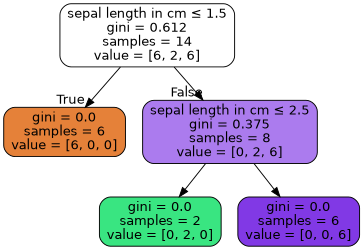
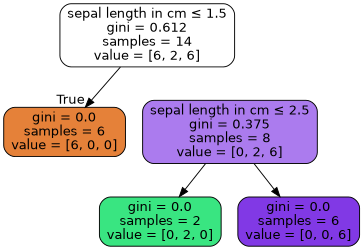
(185, 80) -> none
